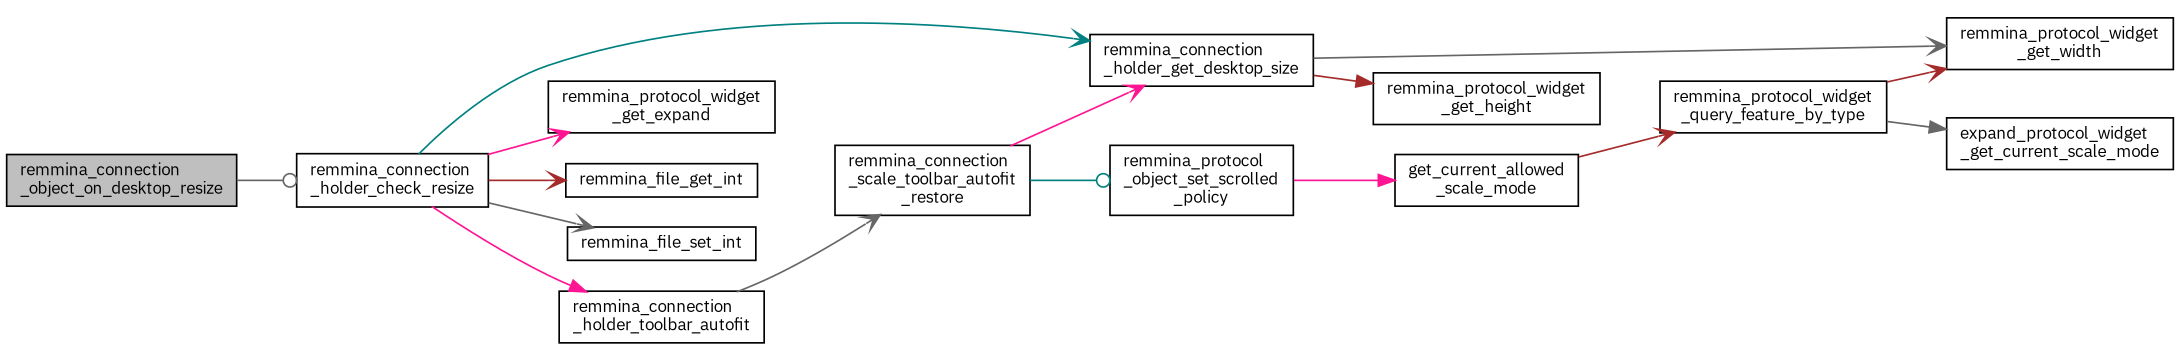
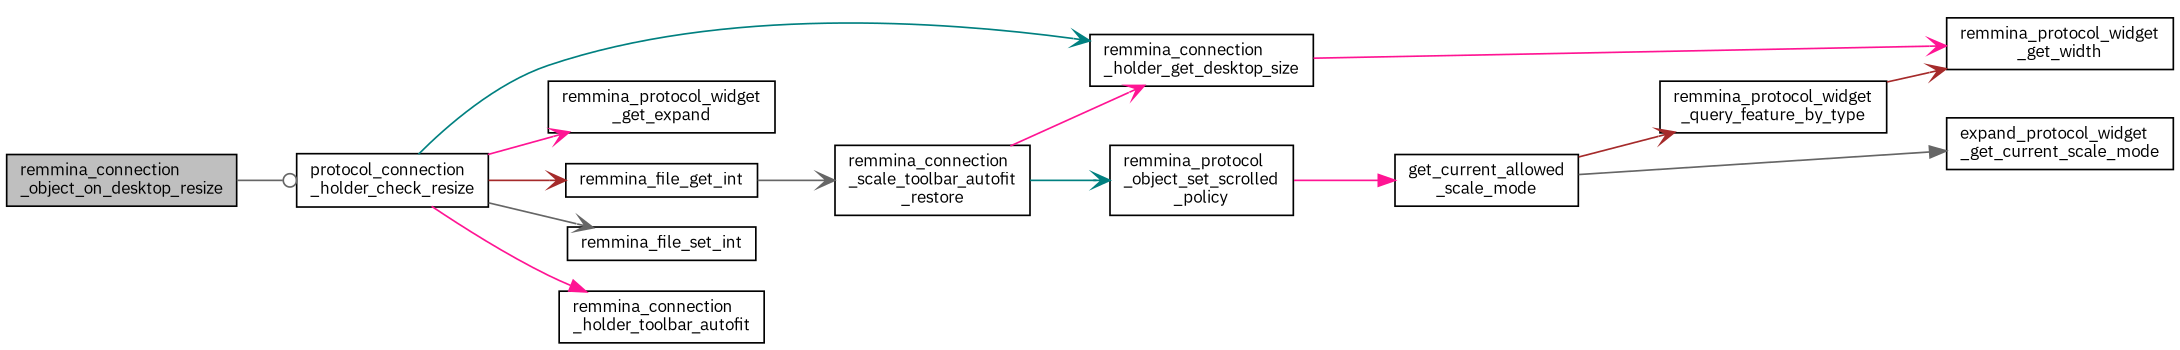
(1622, 52) -> (1622, 52)
(1487, 99) -> none
(1908, 124) -> (1754, 163)
(392, 180) -> (392, 180)
(1063, 180) -> (1063, 180)
(803, 261) -> (788, 180)
